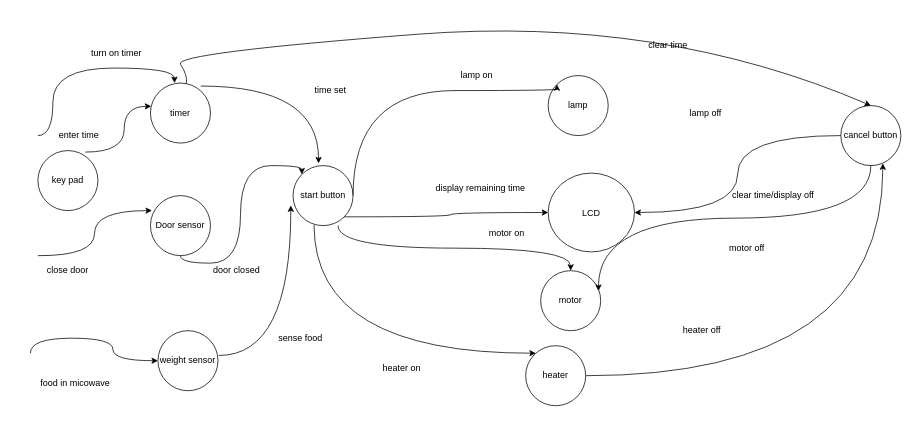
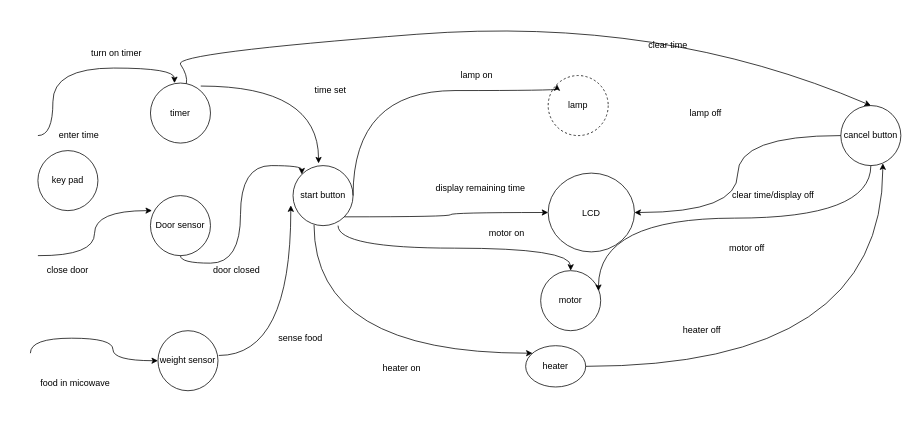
(578, 105) -> (578, 105)
(123, 134) -> none
(555, 375) -> (555, 366)
